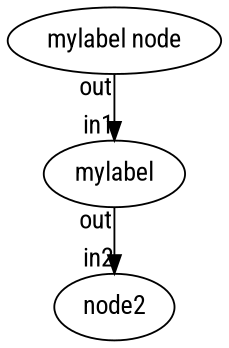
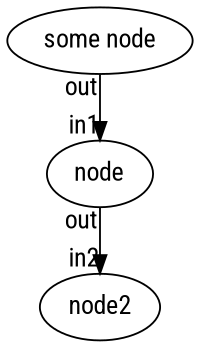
(114, 41) -> (100, 41)
(114, 174) -> (100, 174)
